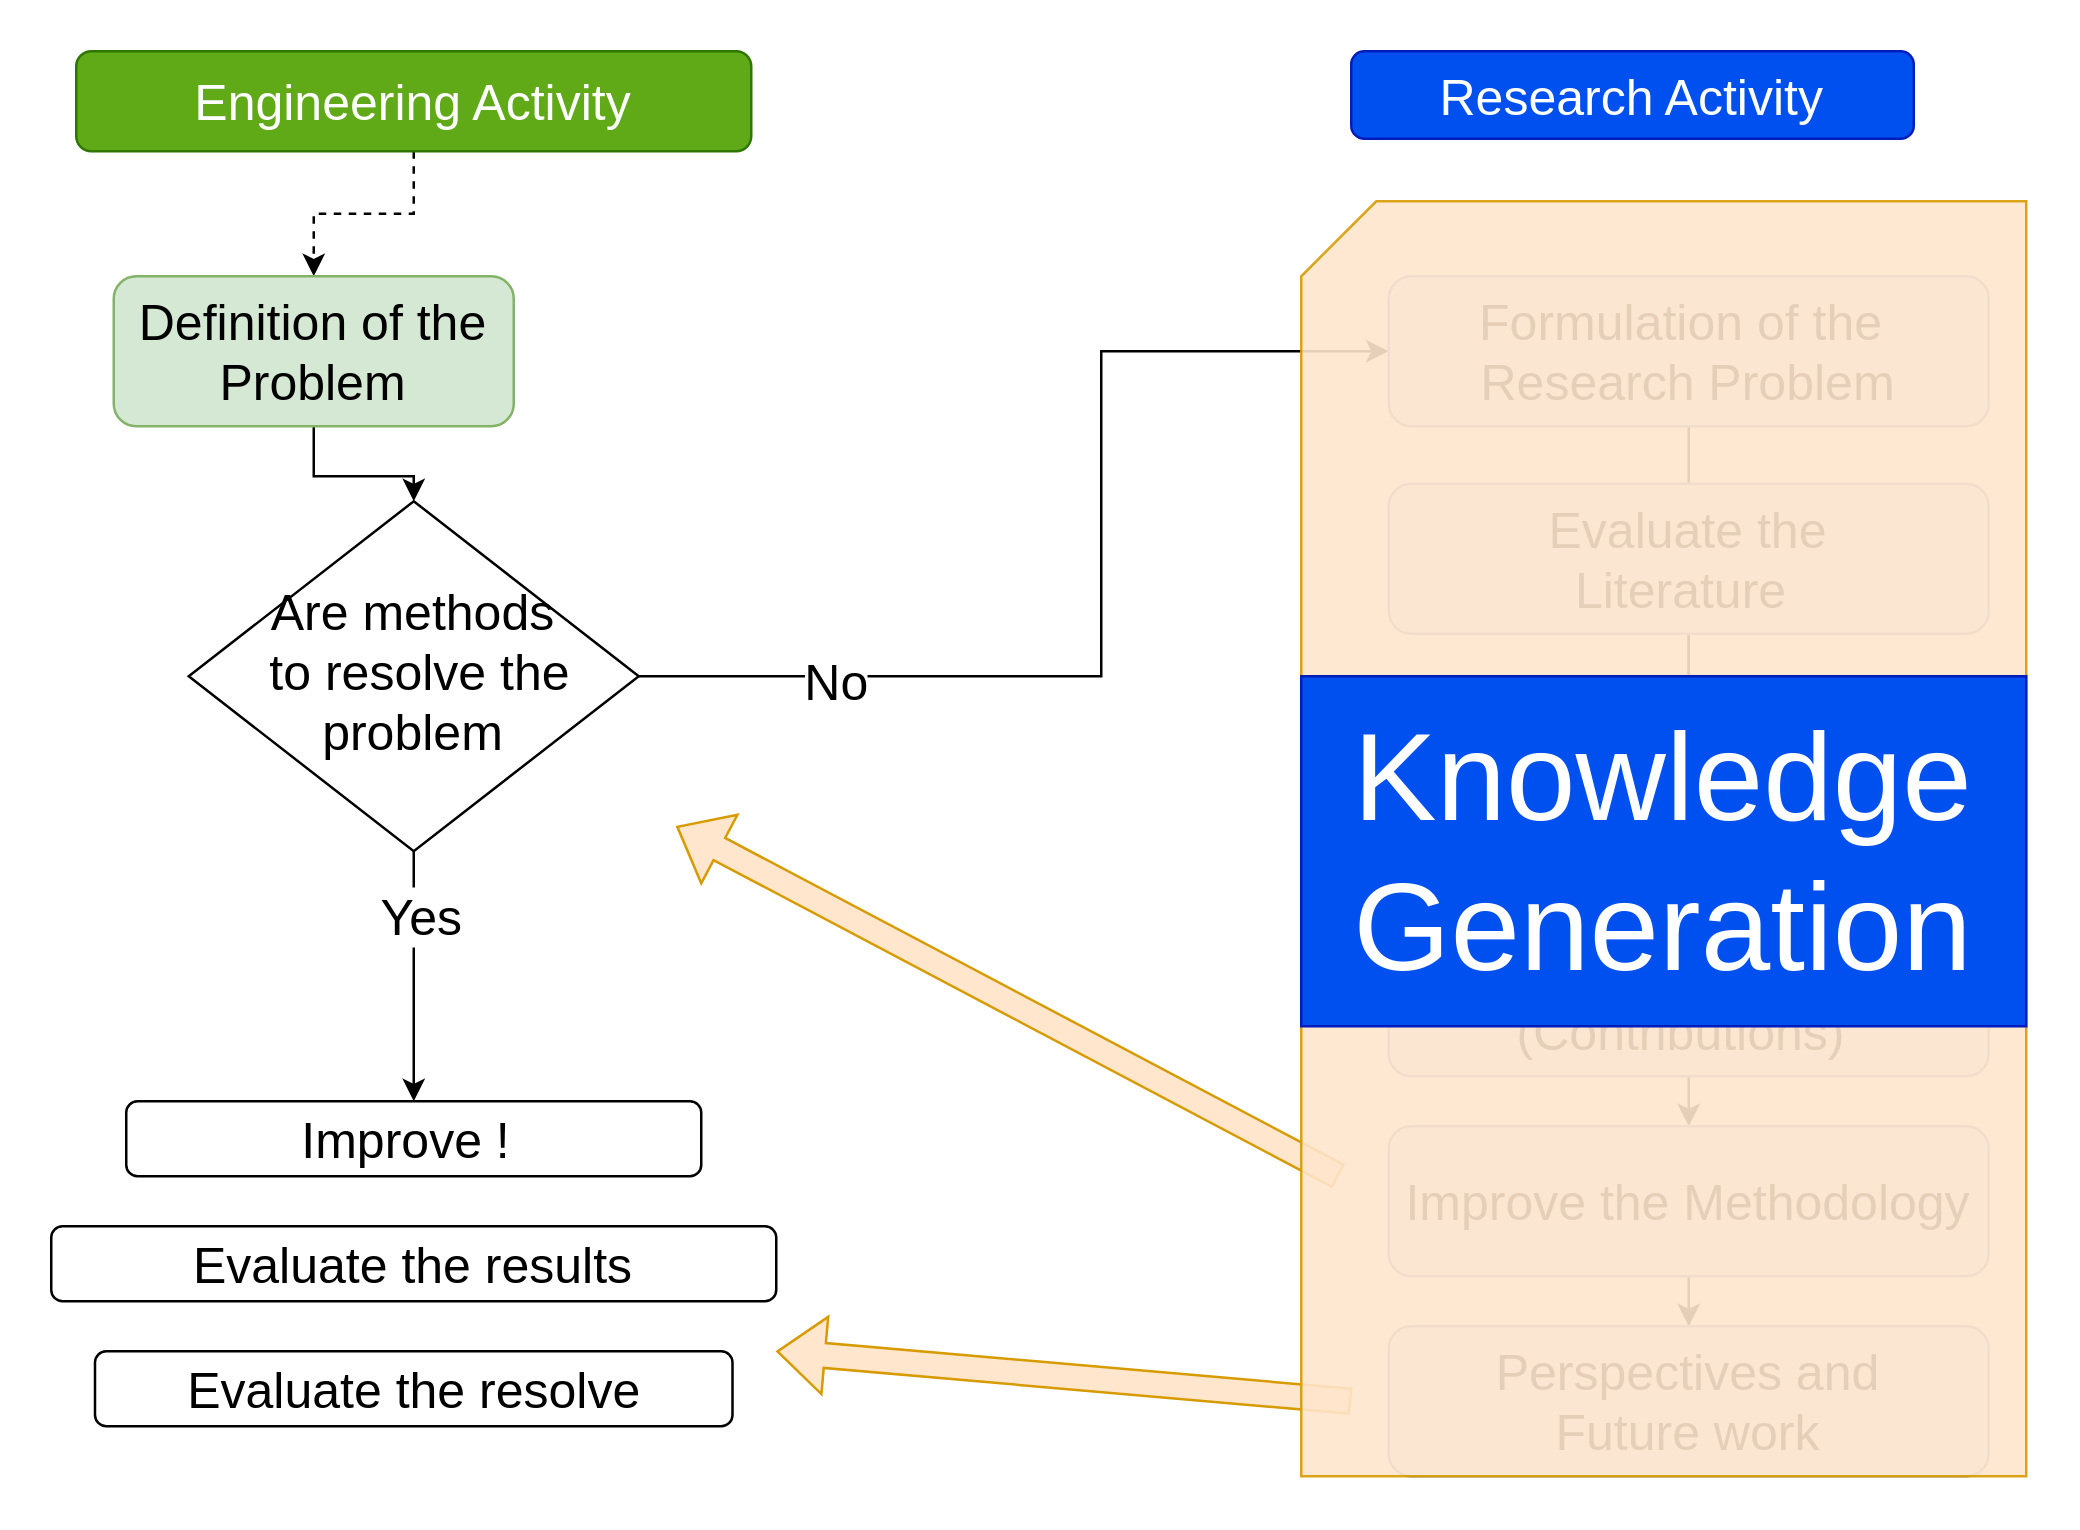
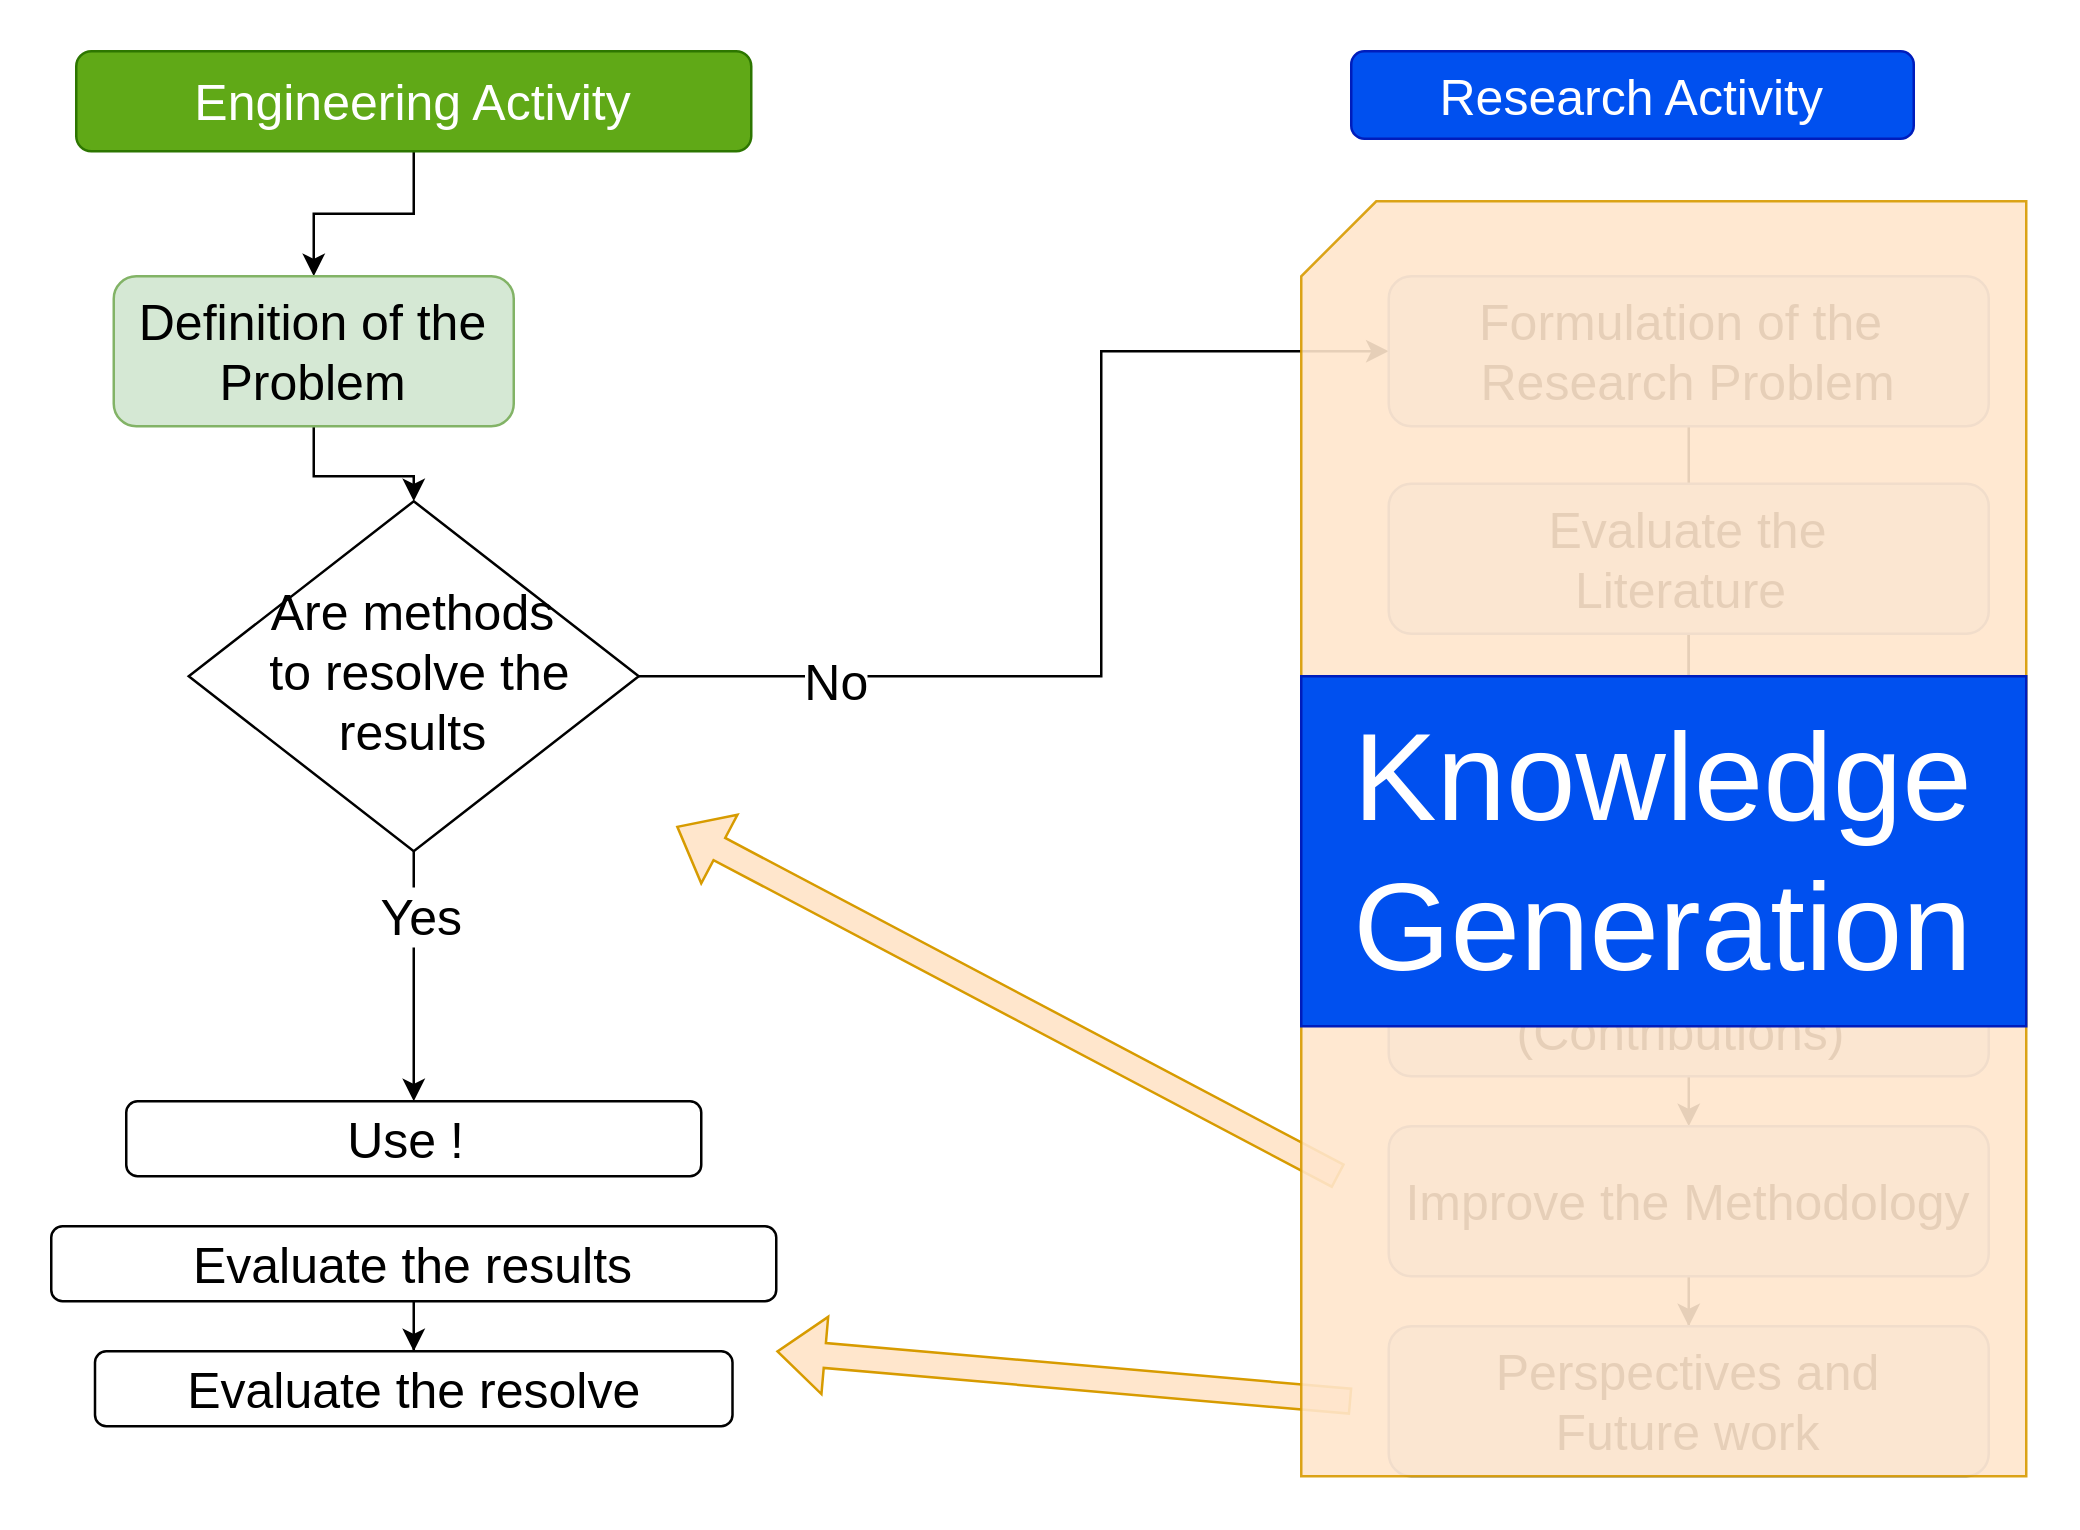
(369, 214) -> (369, 214)
(414, 671) -> (414, 671)
(414, 1139) -> (414, 1139)
none -> (414, 1334)
